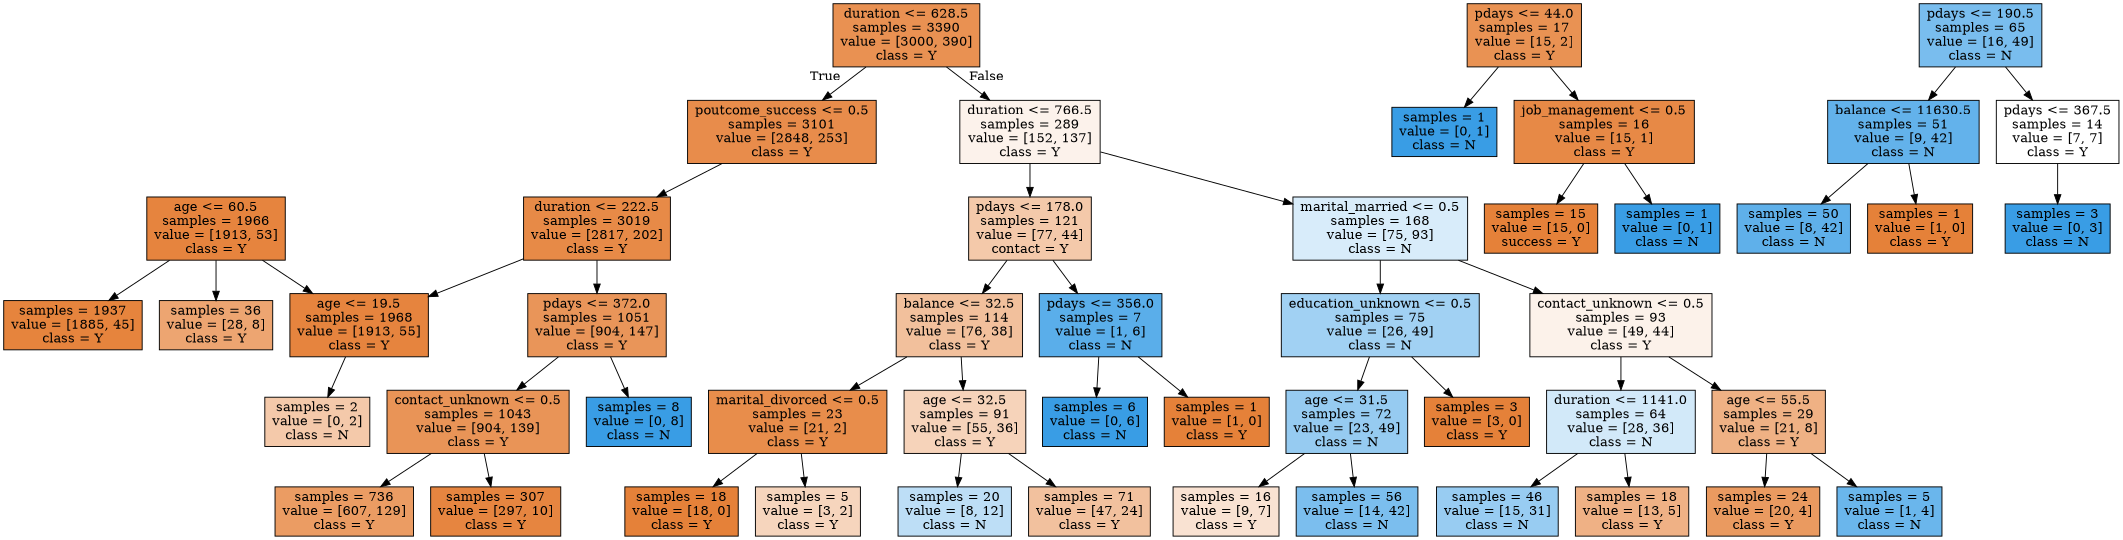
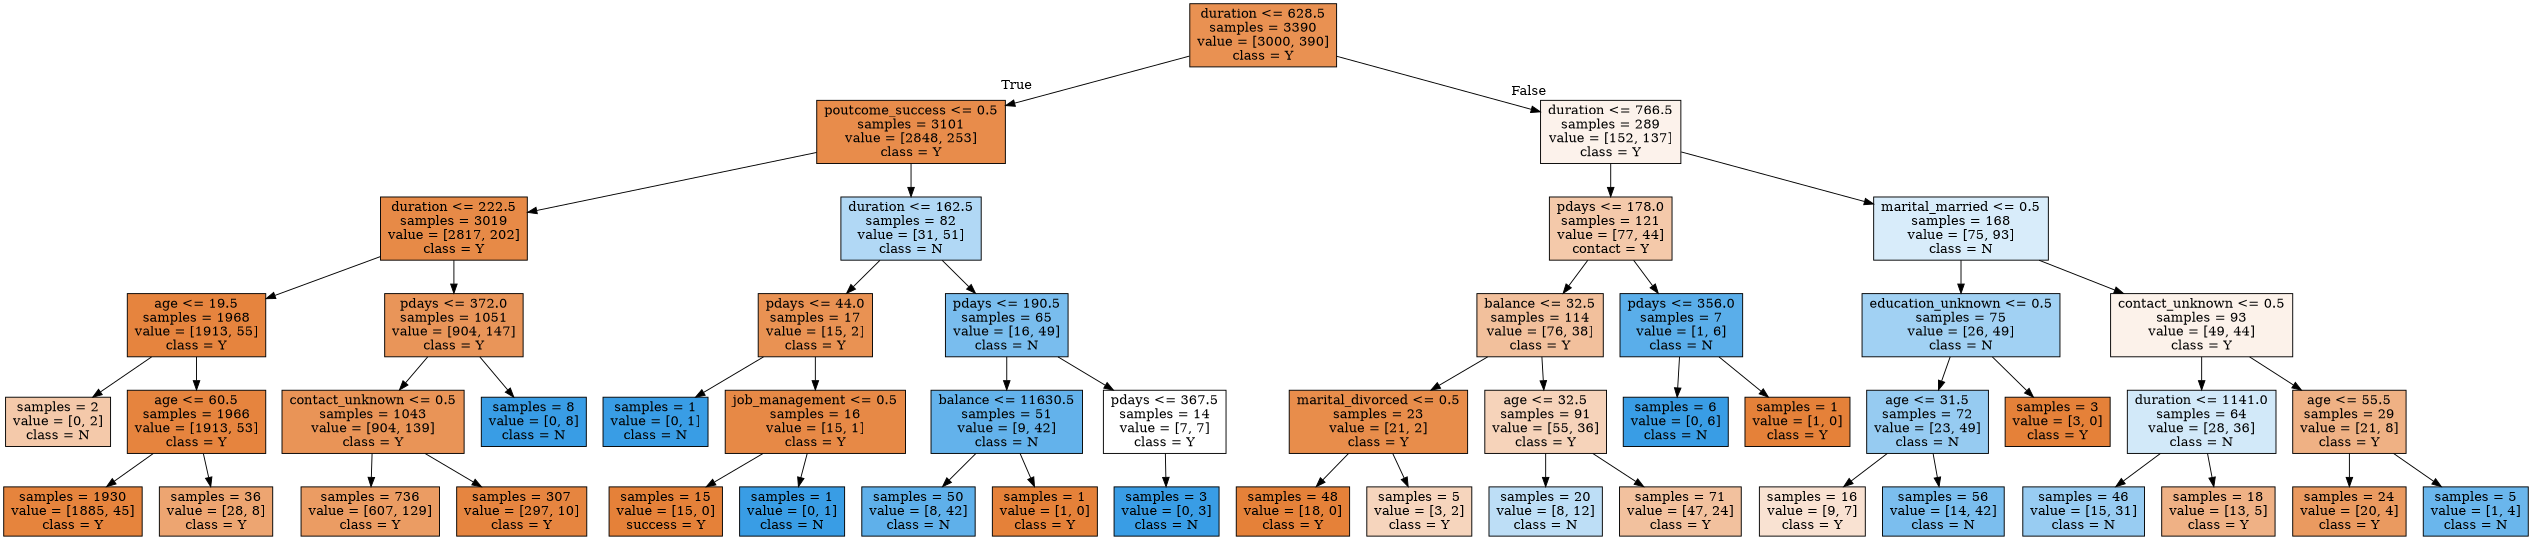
none -> (911, 229)
(284, 274) -> (197, 369)
(73, 325) -> (73, 512)
(682, 512) -> (1293, 512)
